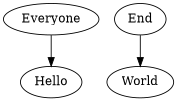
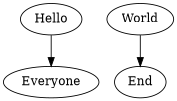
(51, 46) -> (51, 46)
(140, 46) -> (140, 46)
